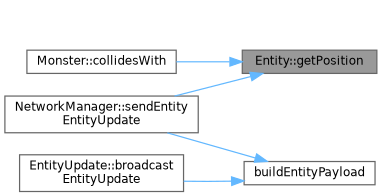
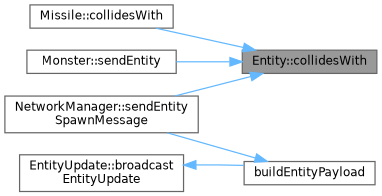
none -> (102, 17)
(102, 62) -> (102, 62)
(310, 62) -> (310, 62)
(102, 114) -> (102, 114)
(208, 181) -> (220, 165)
